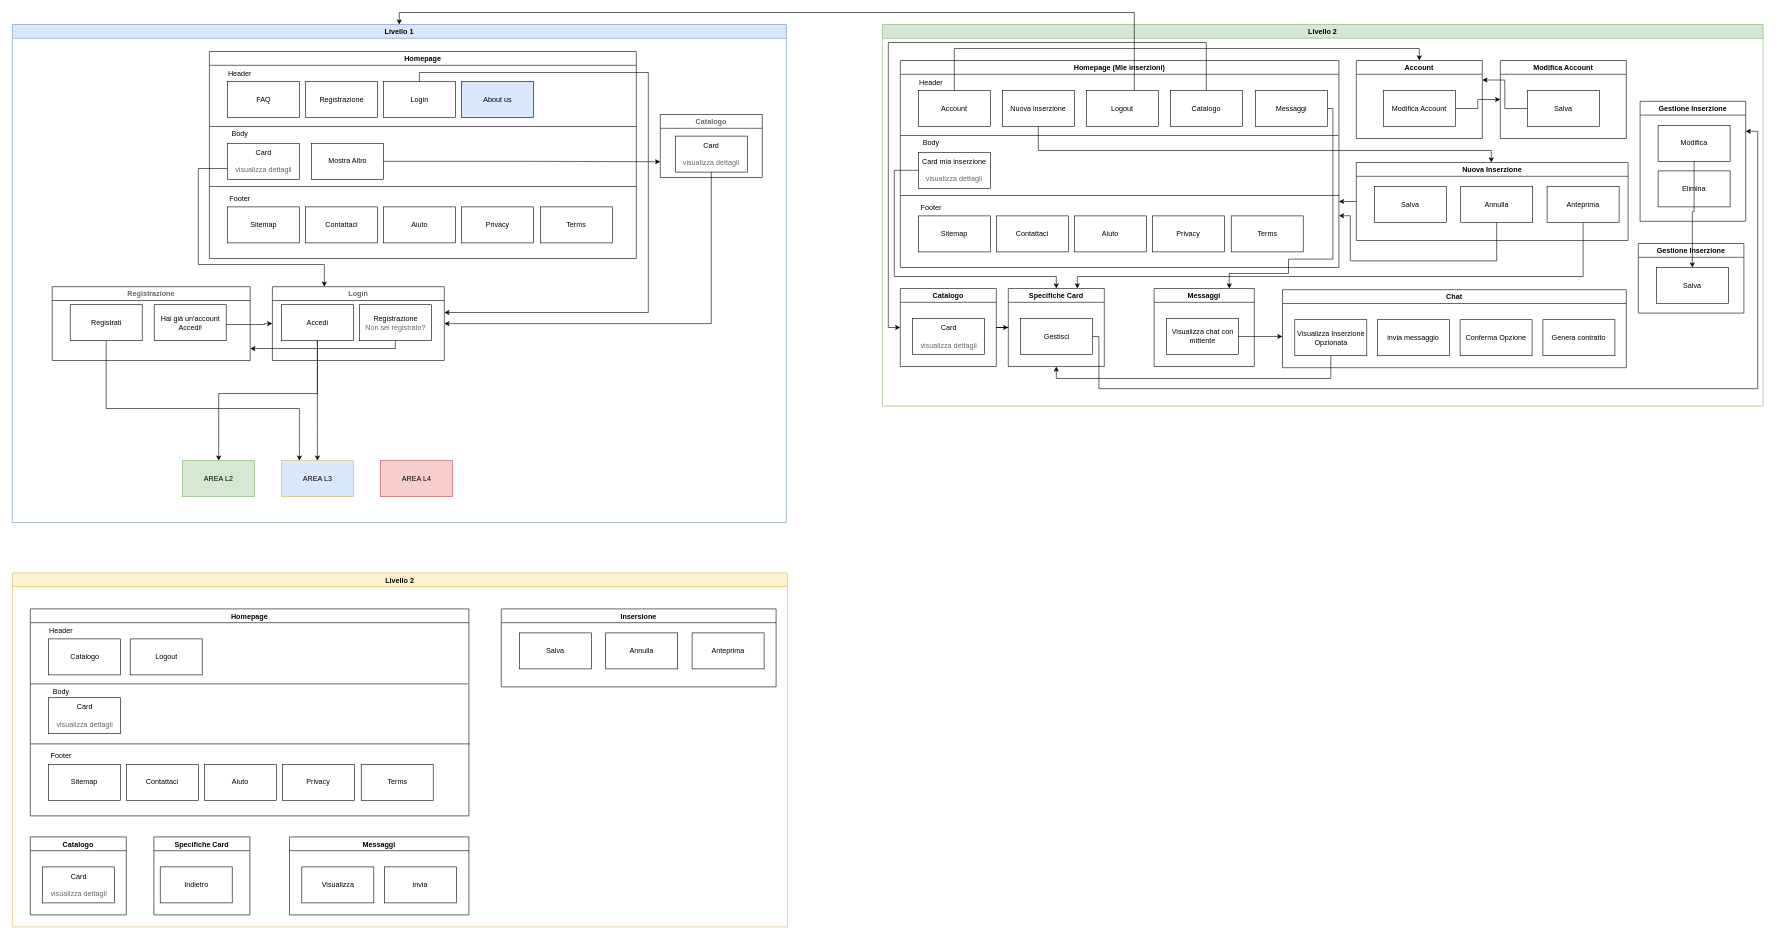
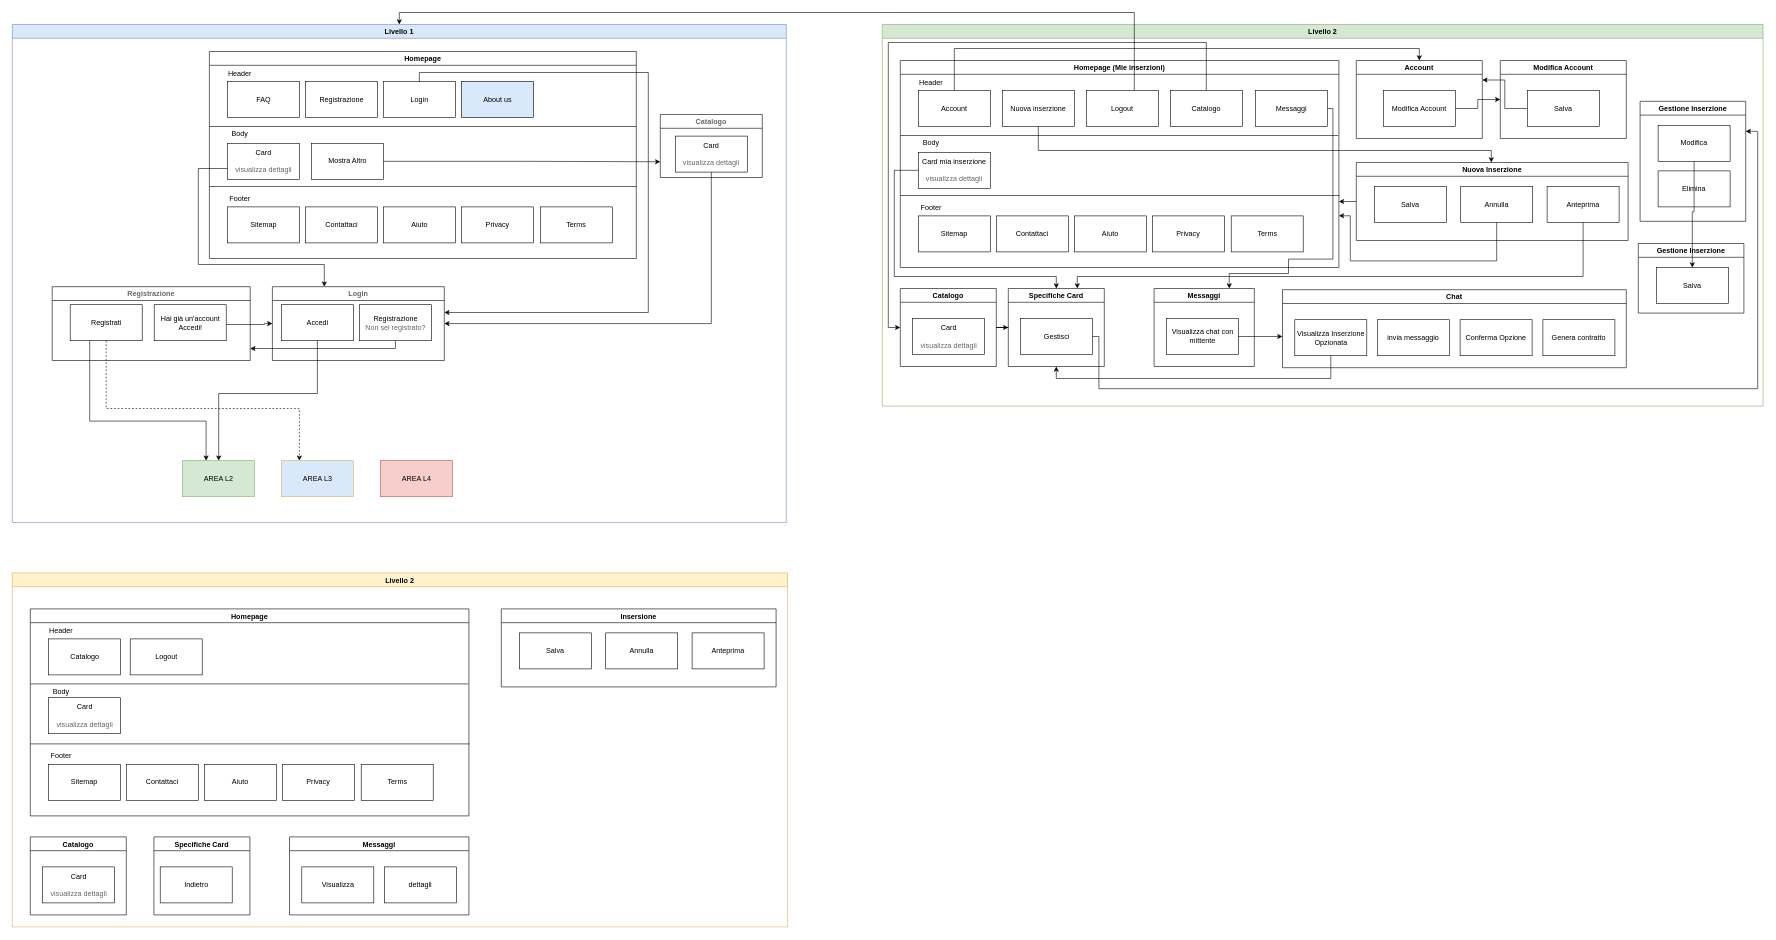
(193, 408) -> (193, 408)
none -> (90, 420)
(317, 425) -> none
(420, 885) -> (420, 885)
